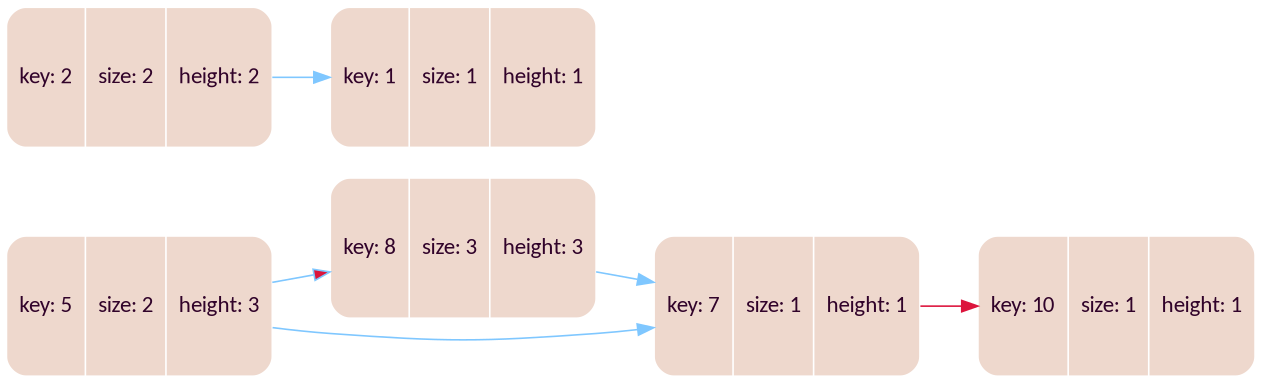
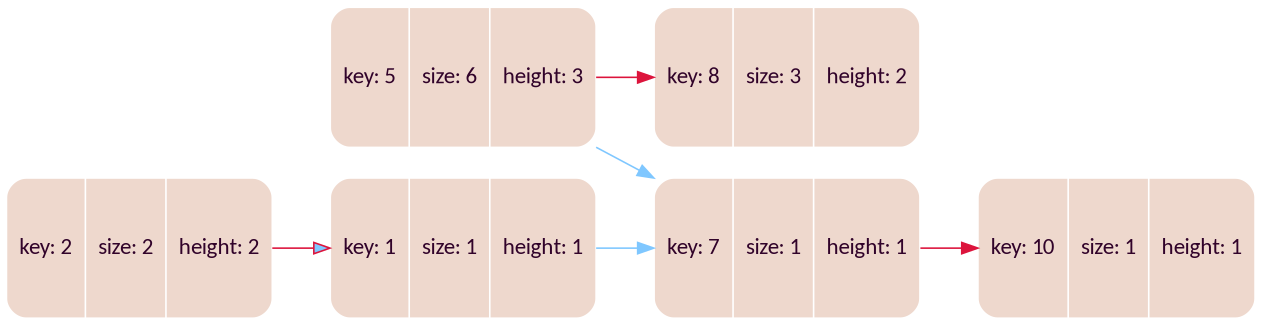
(293, 77) -> (293, 248)
(543, 247) -> (867, 77)
(617, 276) -> (617, 248)
(293, 279) -> (617, 77)
(126, 305) -> (450, 77)
